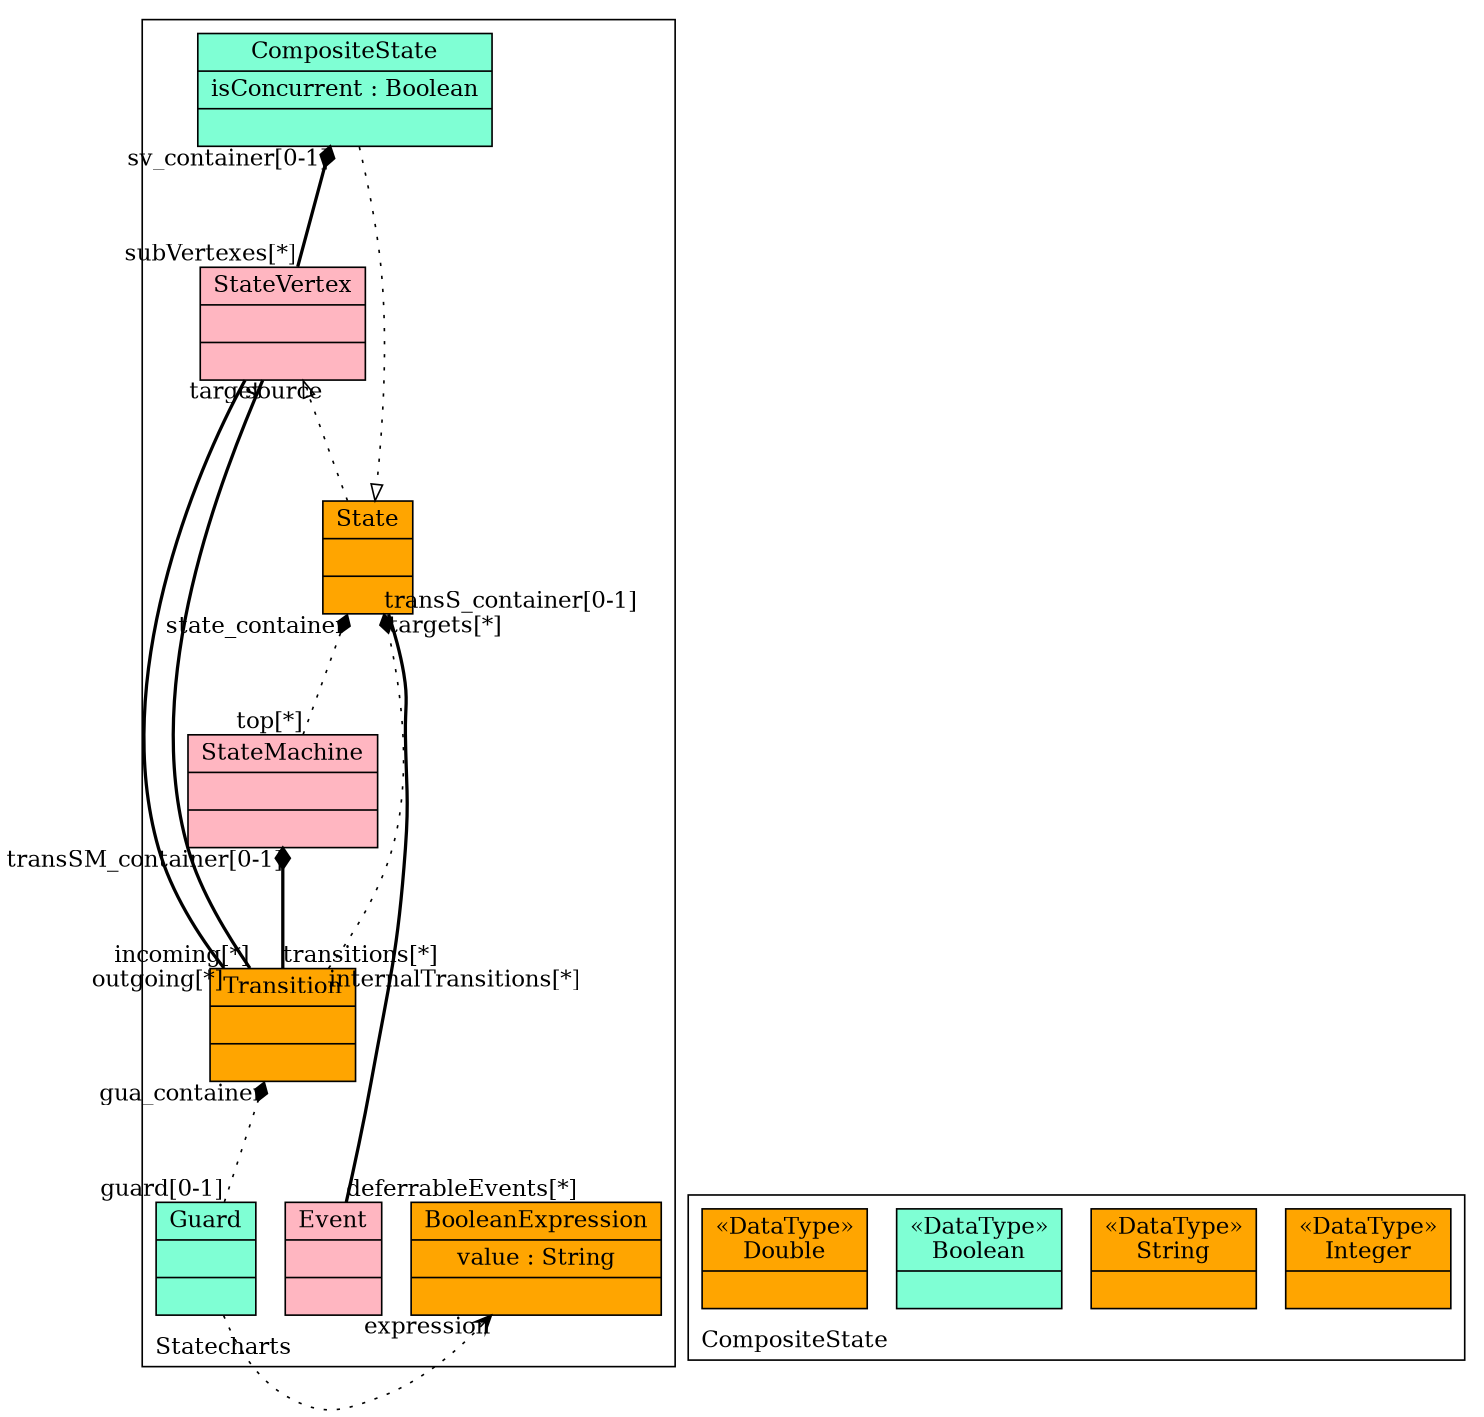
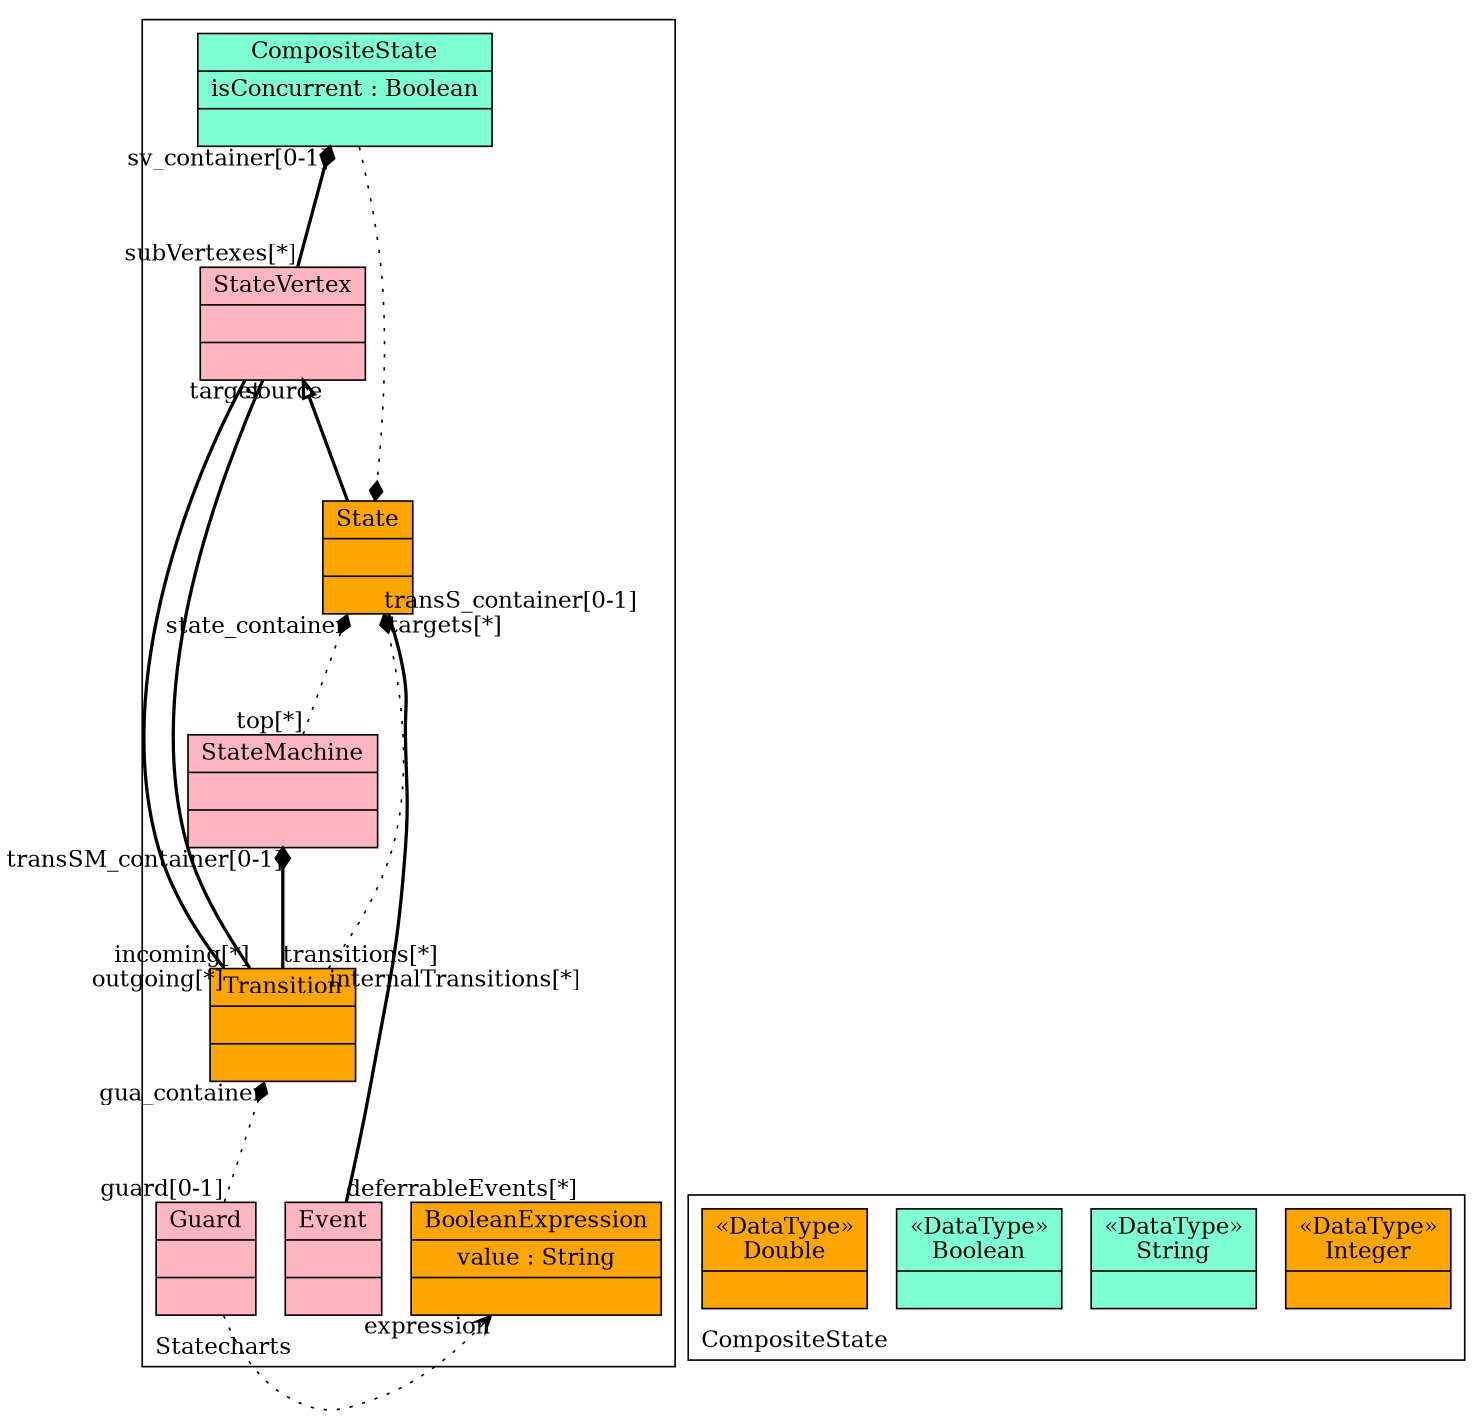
(384, 315) -> (384, 313)
(328, 448) -> (328, 448)
(206, 1259) -> (206, 1259)
(1174, 1259) -> (1174, 1259)
